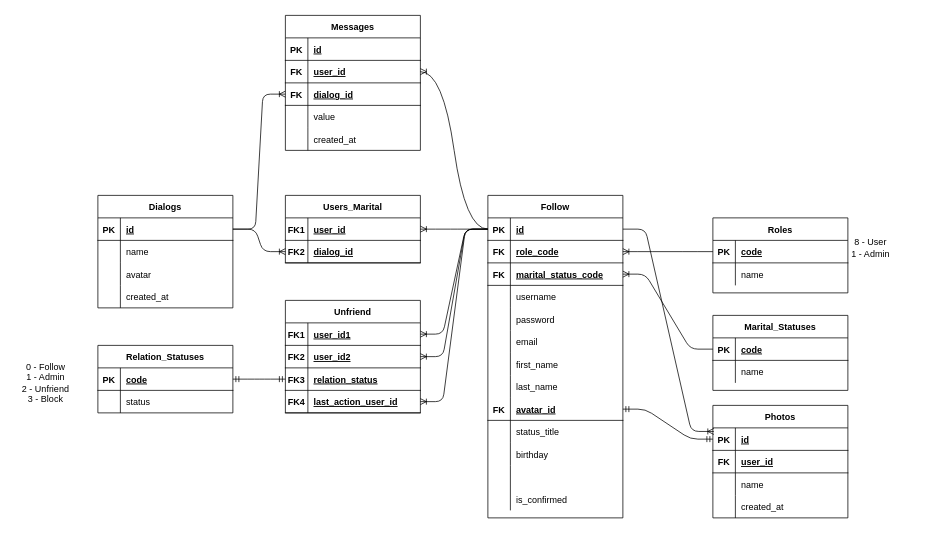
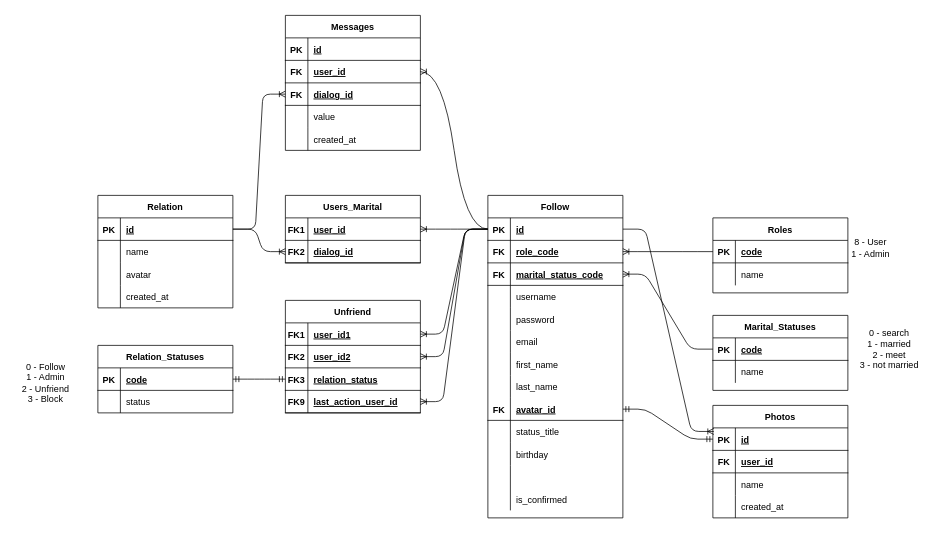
(165, 207) -> (165, 207)
none -> (889, 349)
(296, 402) -> (296, 402)
